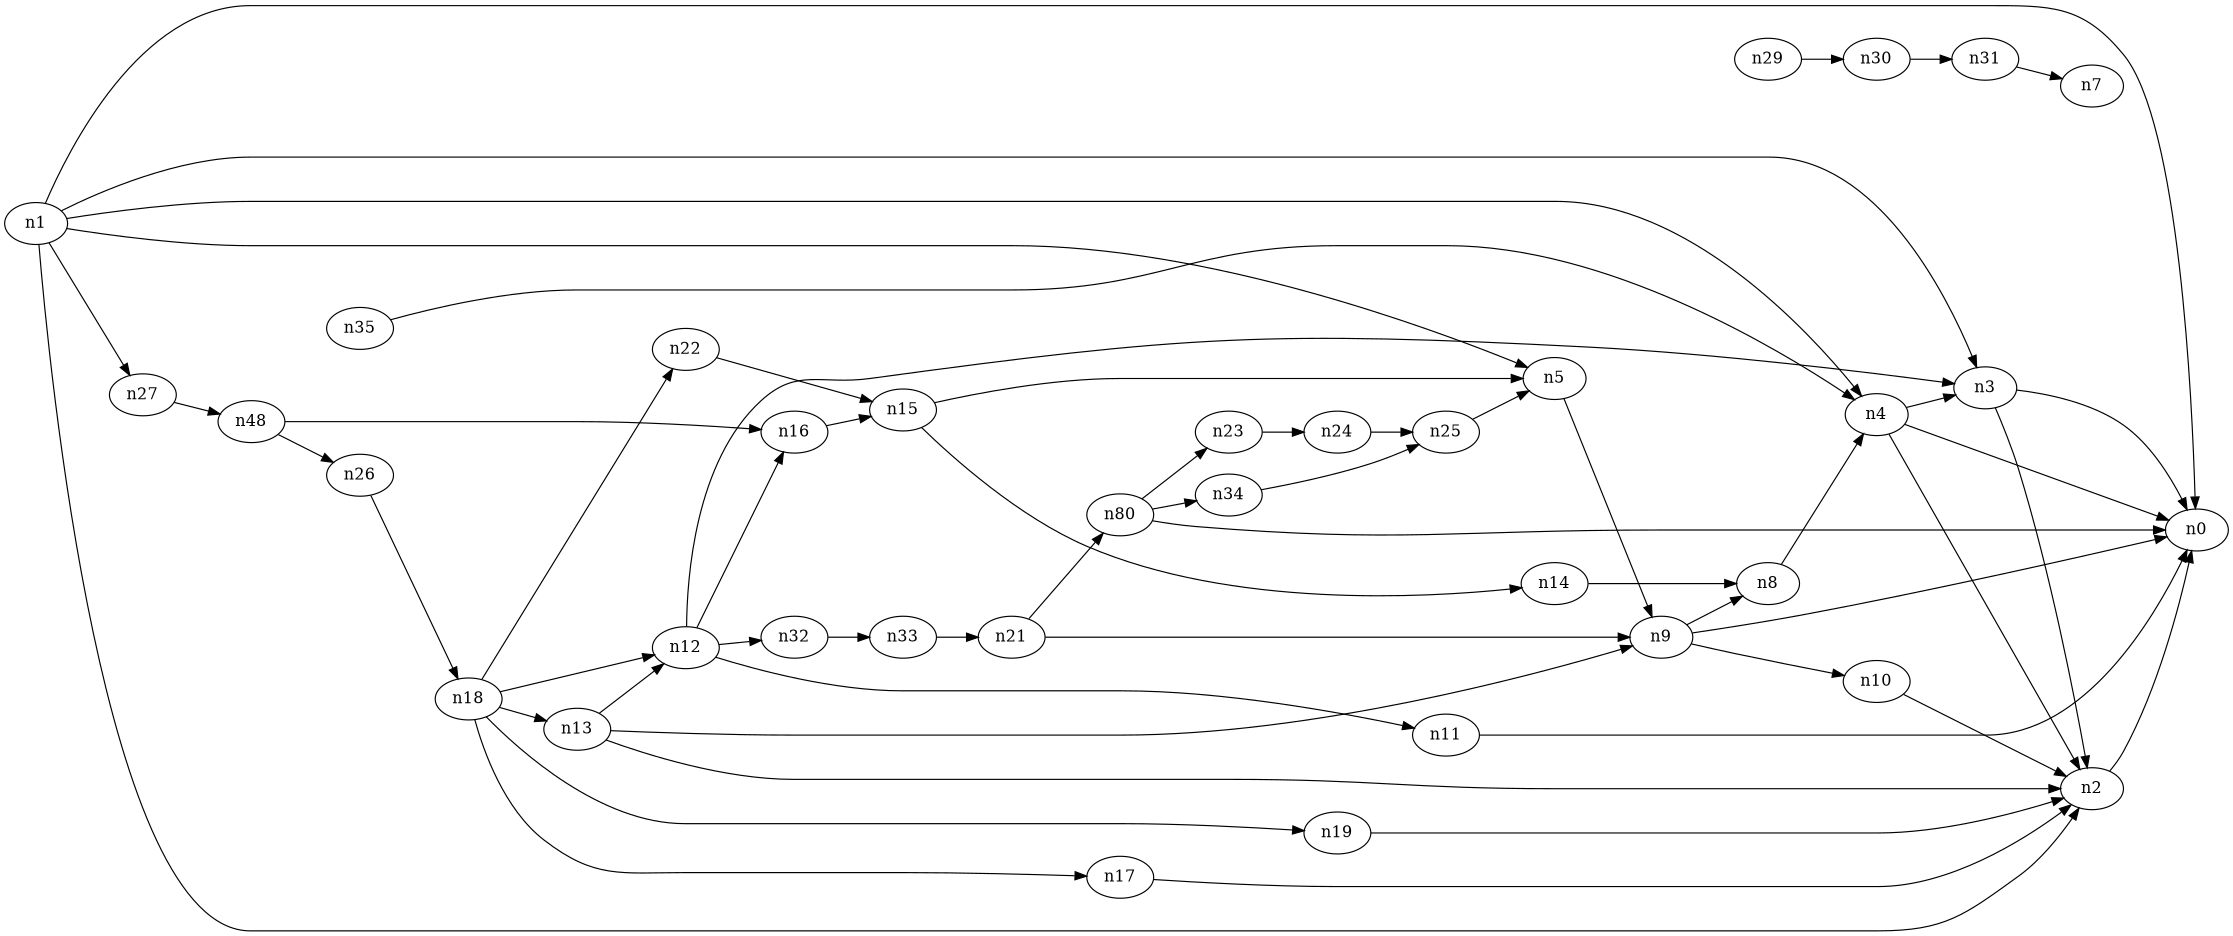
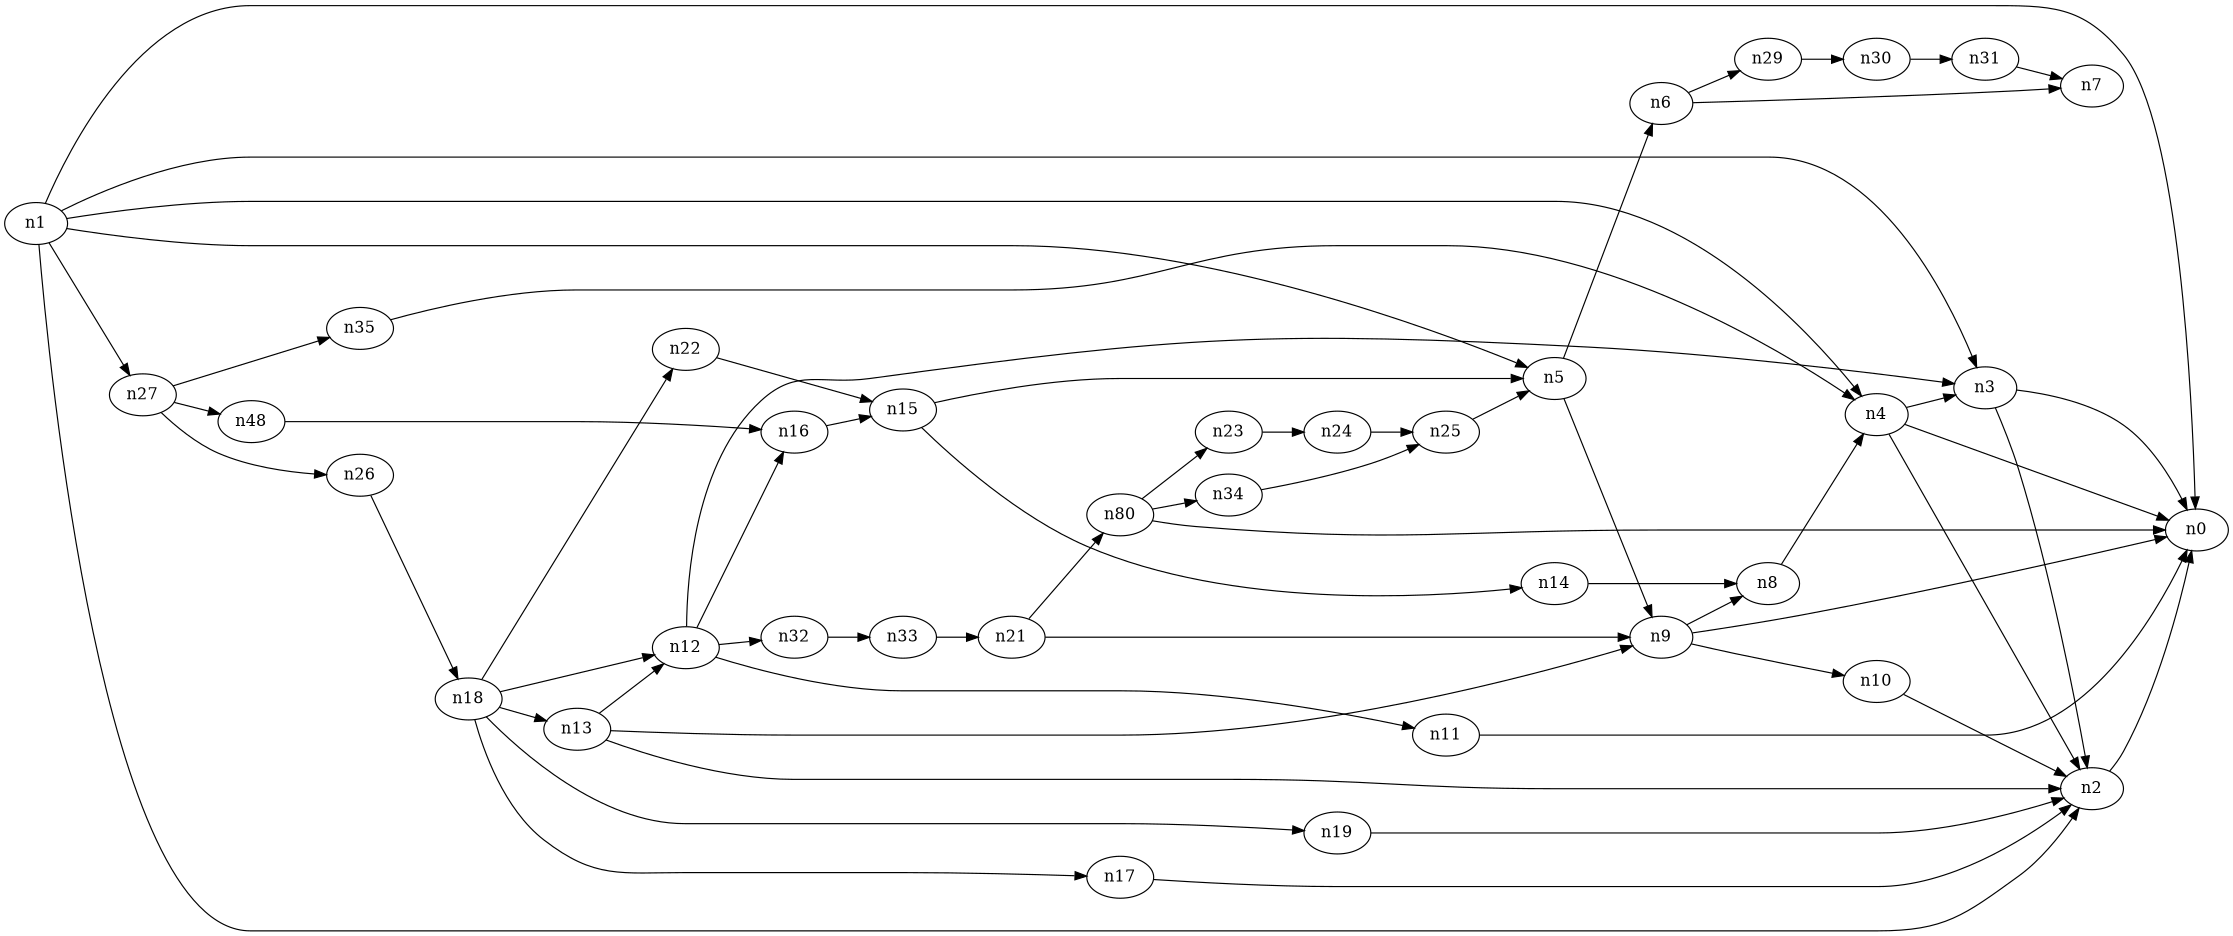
none -> (1661, 104)
none -> (246, 363)
(301, 446) -> (232, 458)
